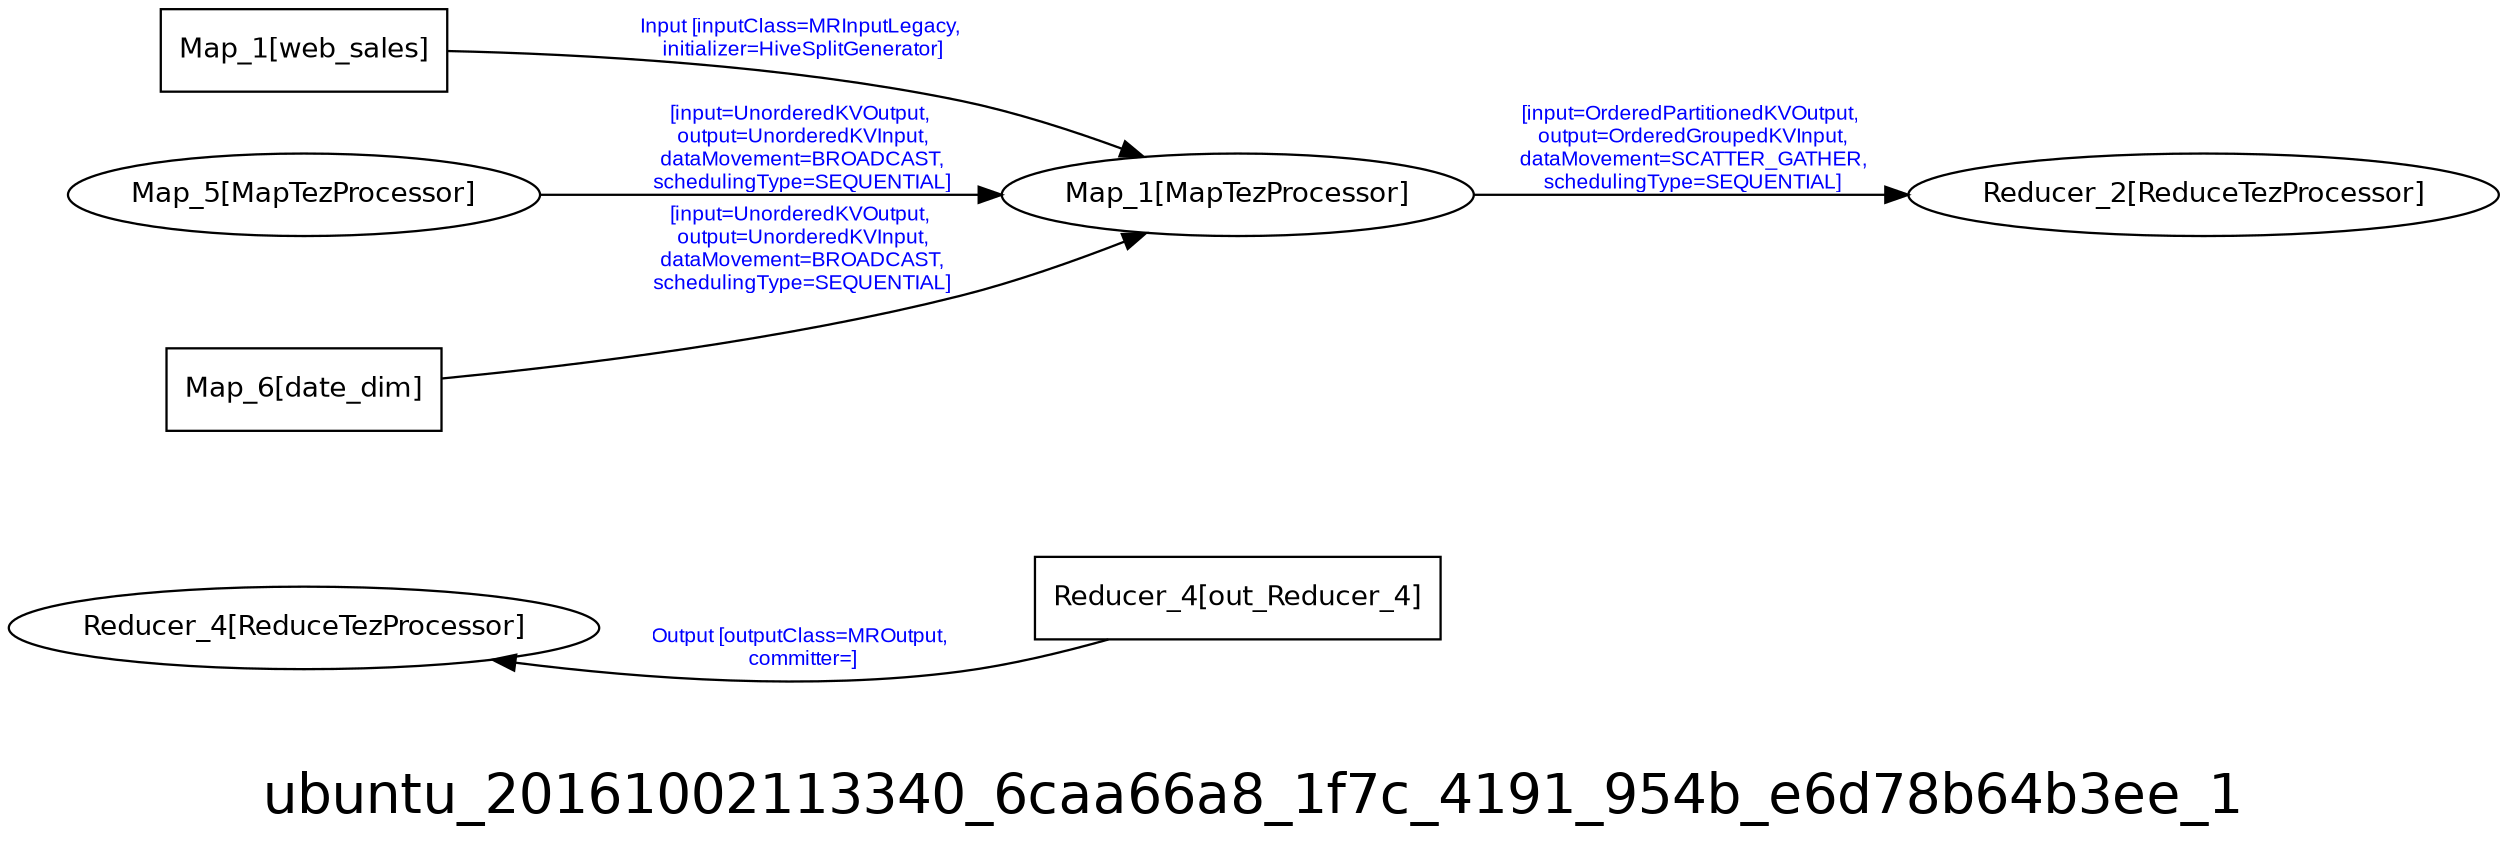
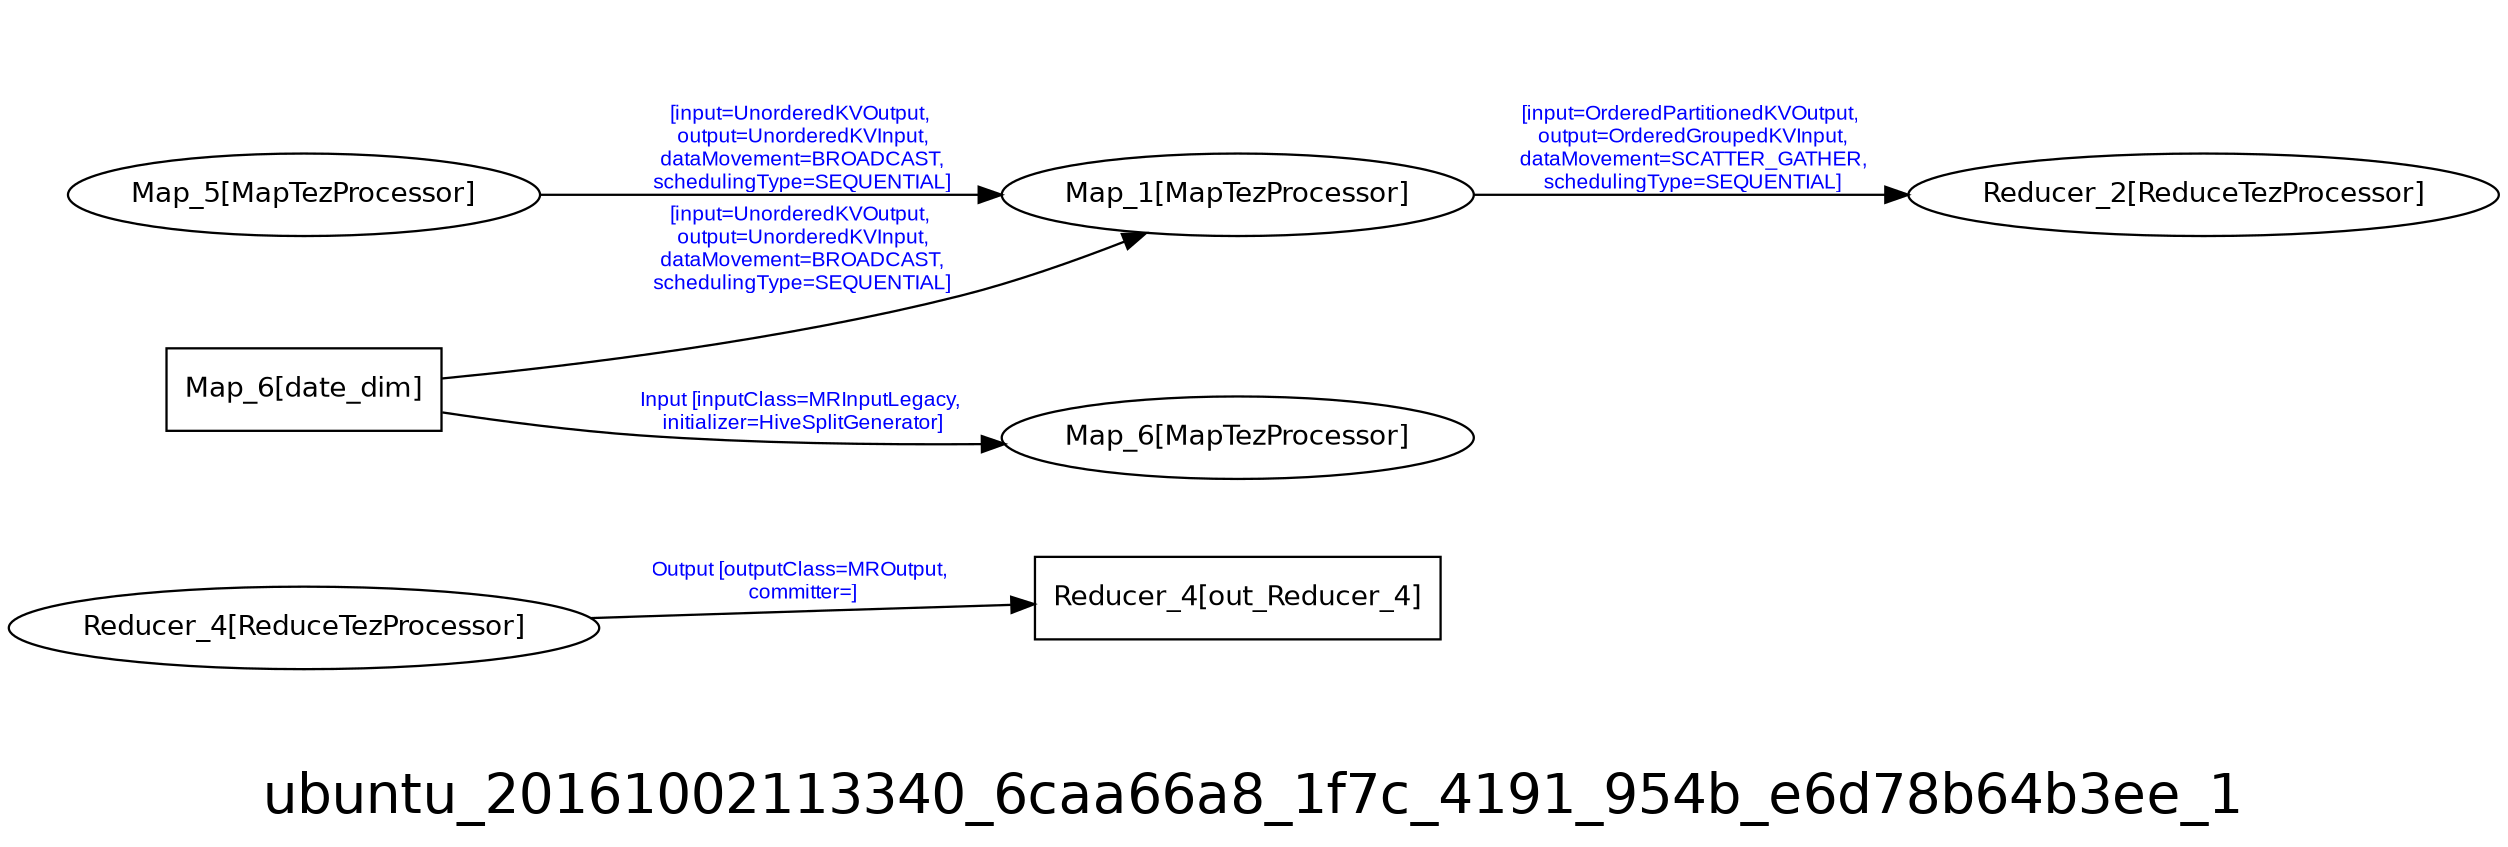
(304, 50) -> none
none -> (1238, 438)
(813, 681) -> (801, 611)
